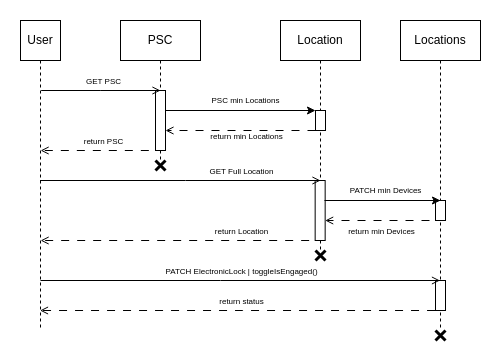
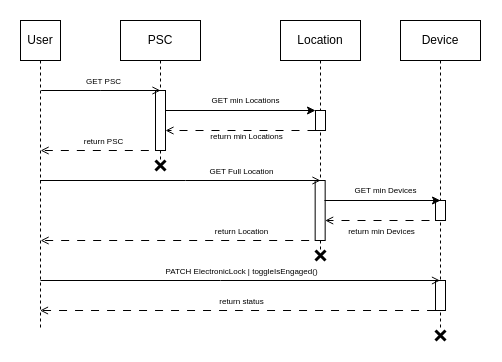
(441, 41) -> (441, 41)
(246, 101) -> (246, 101)
(386, 191) -> (386, 191)
